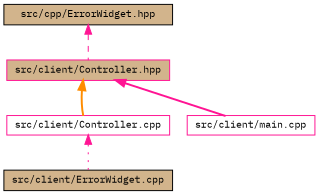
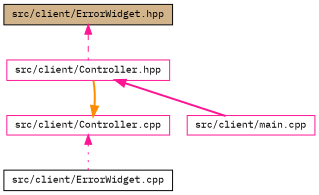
(88, 15) -> (88, 15)
(88, 70) -> (88, 70)
(82, 103) -> (95, 93)
(88, 180) -> (88, 180)
